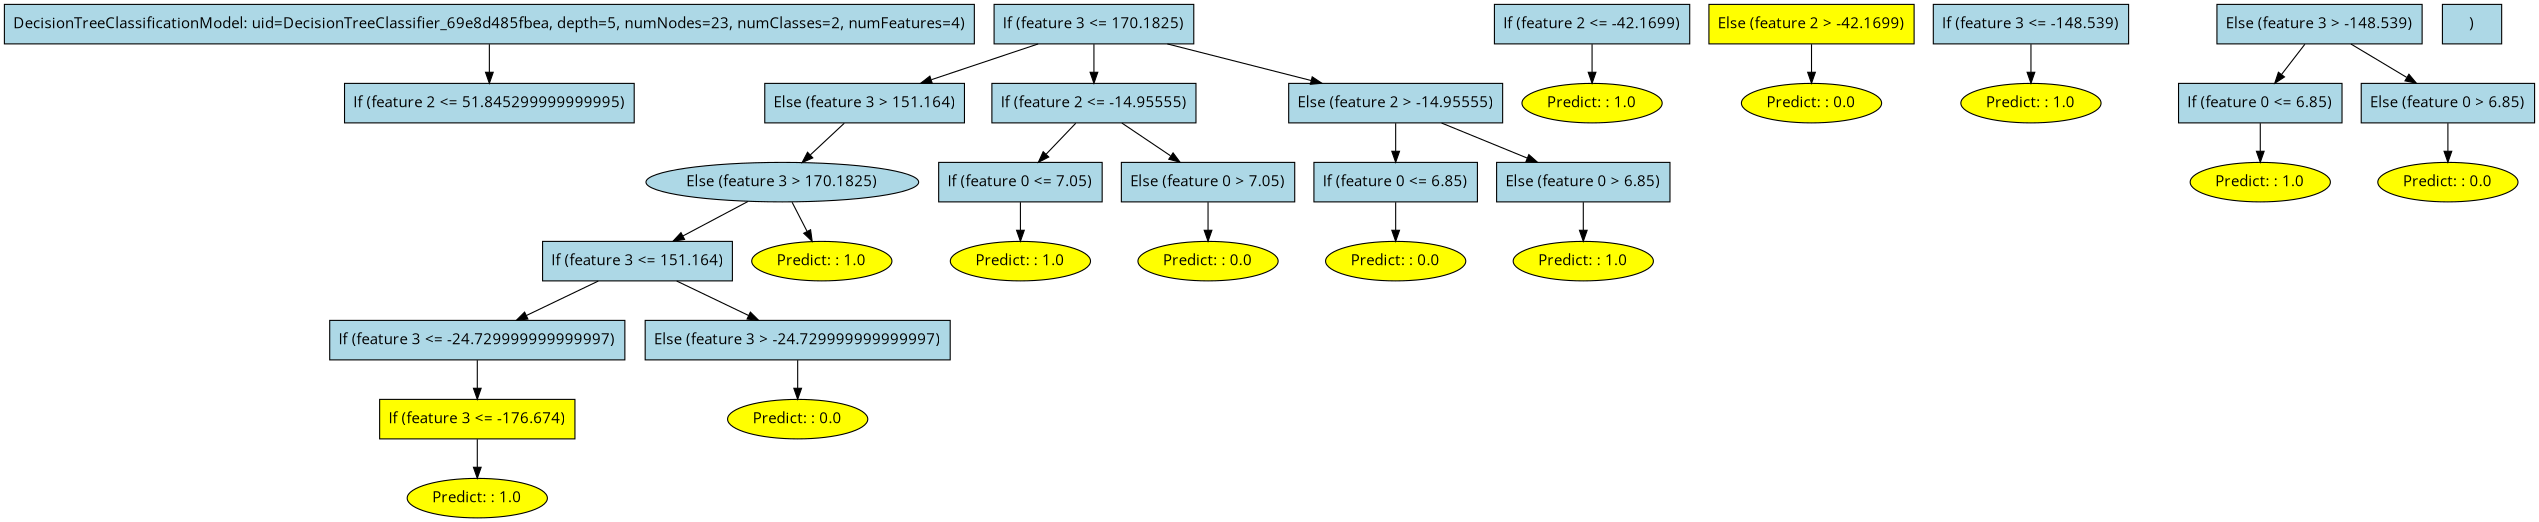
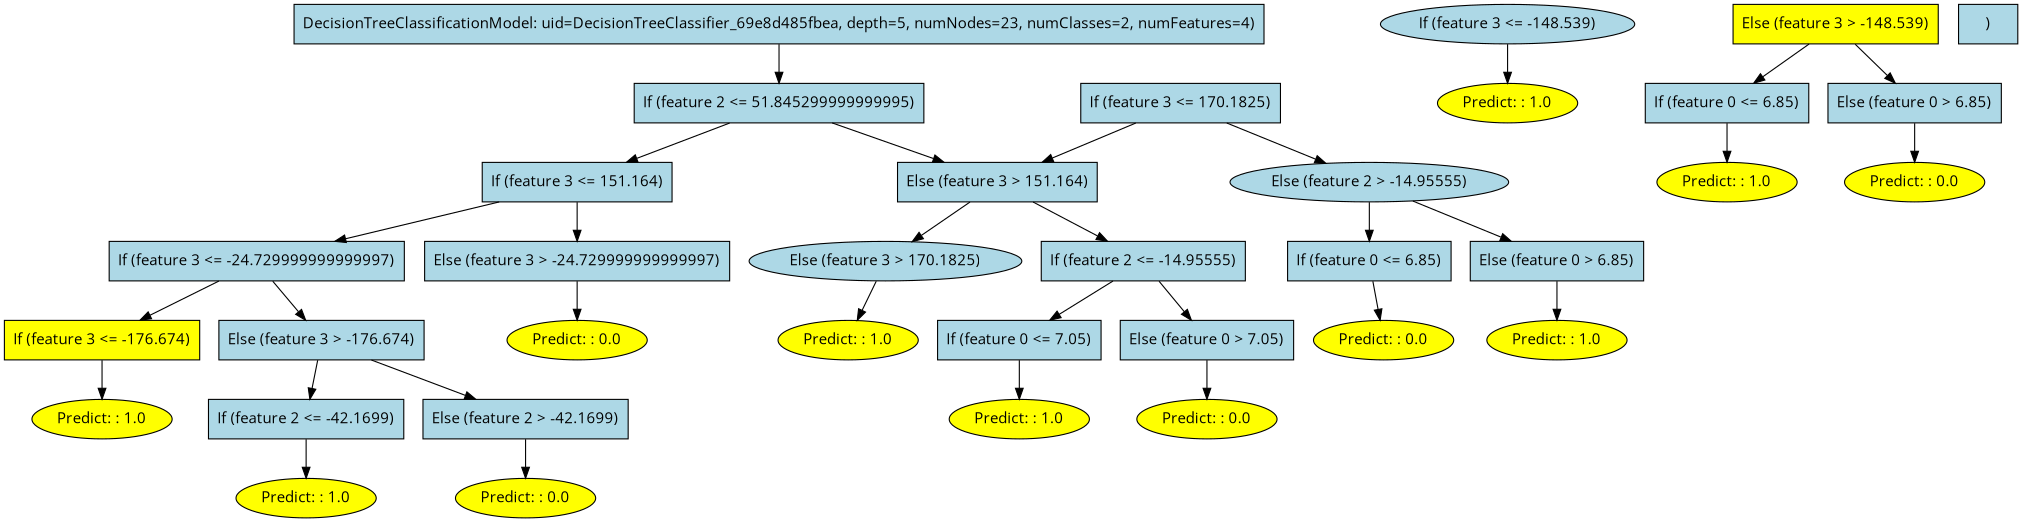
(1812, 24) -> (526, 419)
(2031, 24) -> (1508, 24)
(2320, 24) -> (1836, 24)
(1094, 58) -> (1065, 219)
(1396, 103) -> (1369, 182)
none -> (883, 141)
(715, 219) -> (683, 141)
none -> (321, 340)
